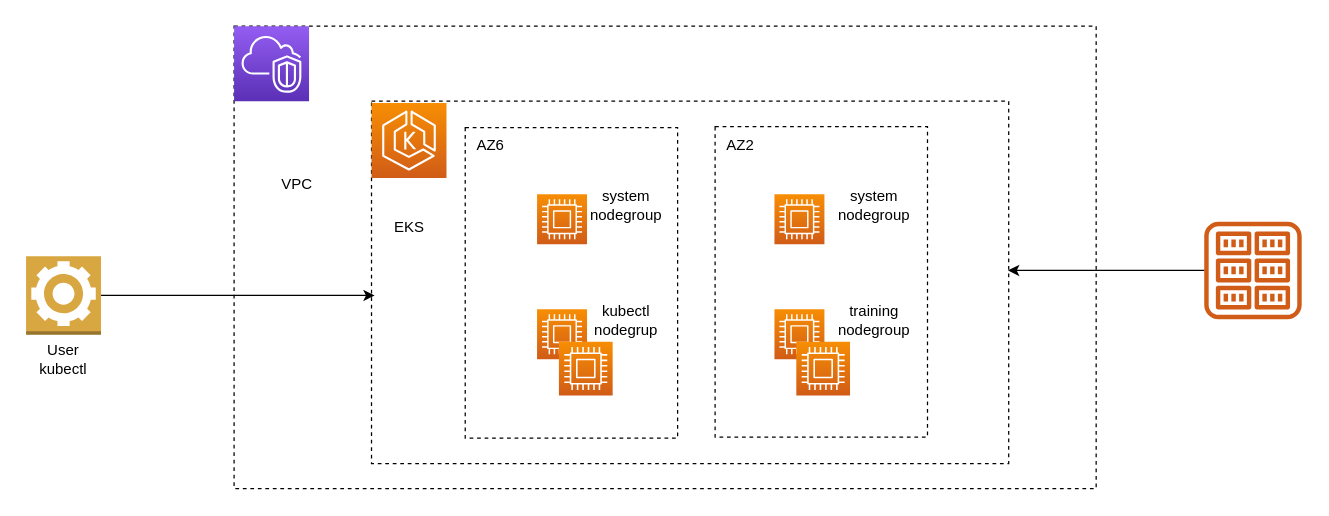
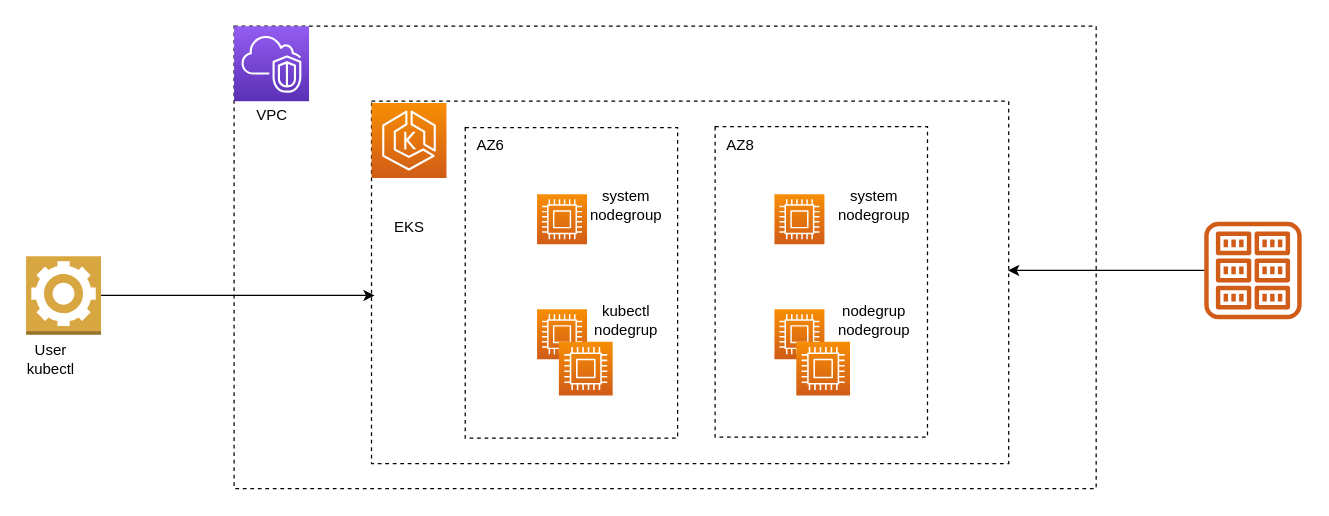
(741, 146) -> (741, 146)
(296, 184) -> (271, 116)
(874, 321) -> (874, 321)
(63, 360) -> (51, 360)
